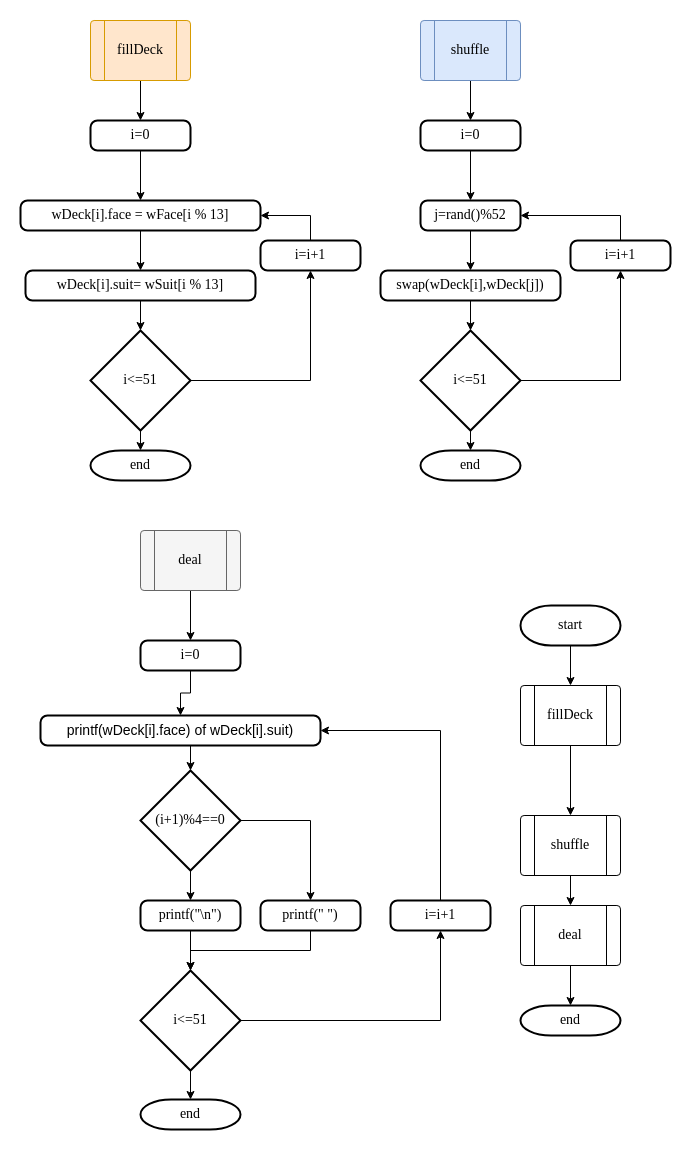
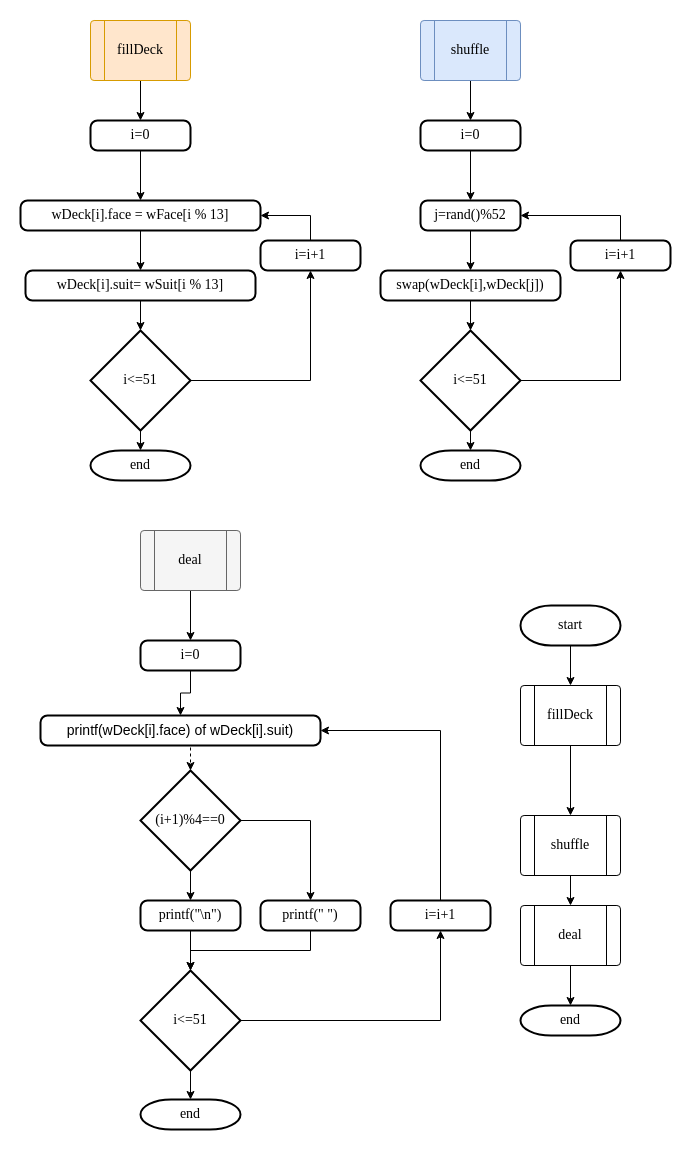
(191, 753) -> (191, 753)
